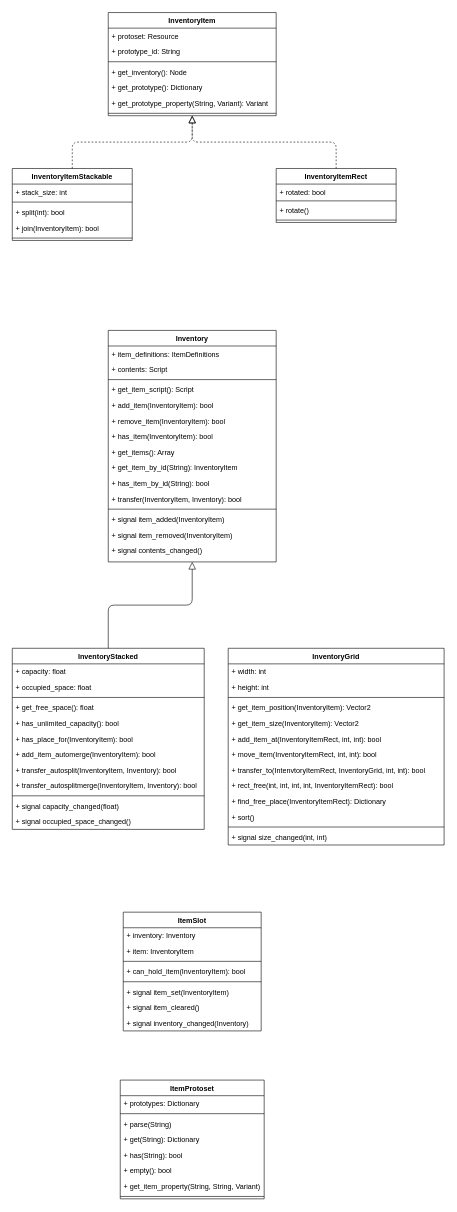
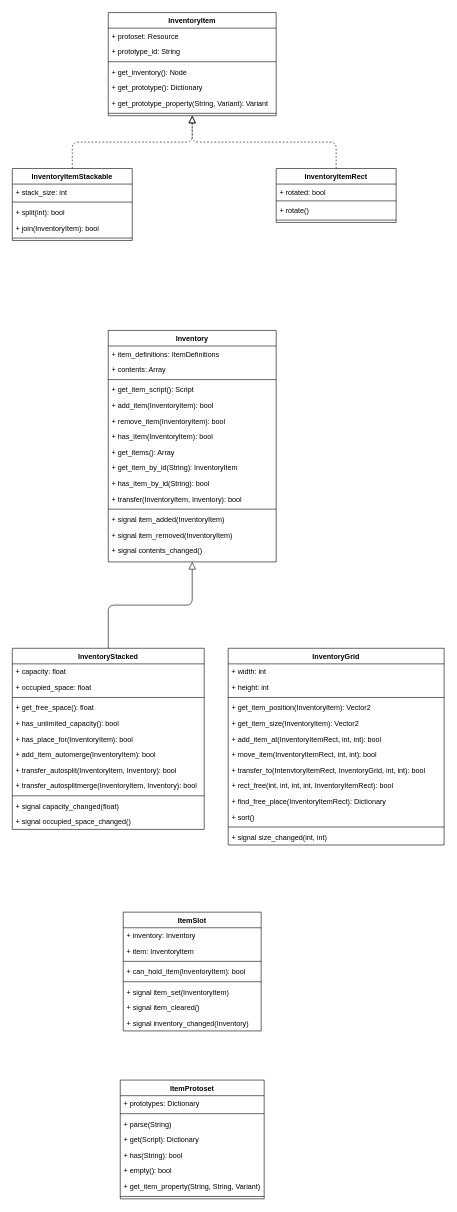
(144, 370) -> (143, 370)
(168, 1140) -> (168, 1140)
